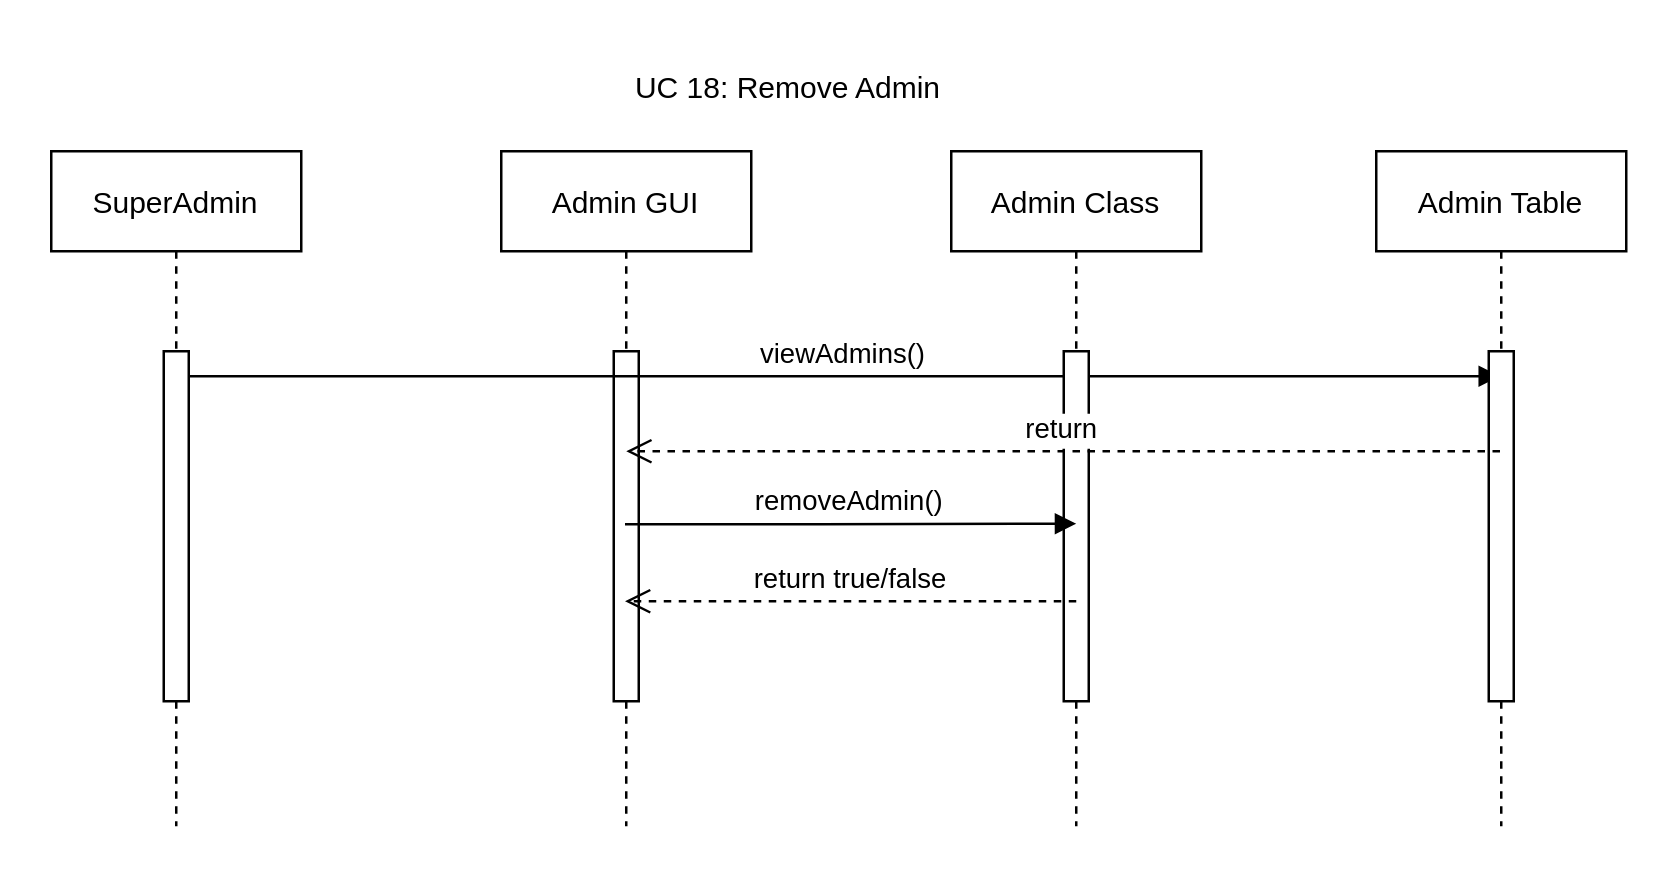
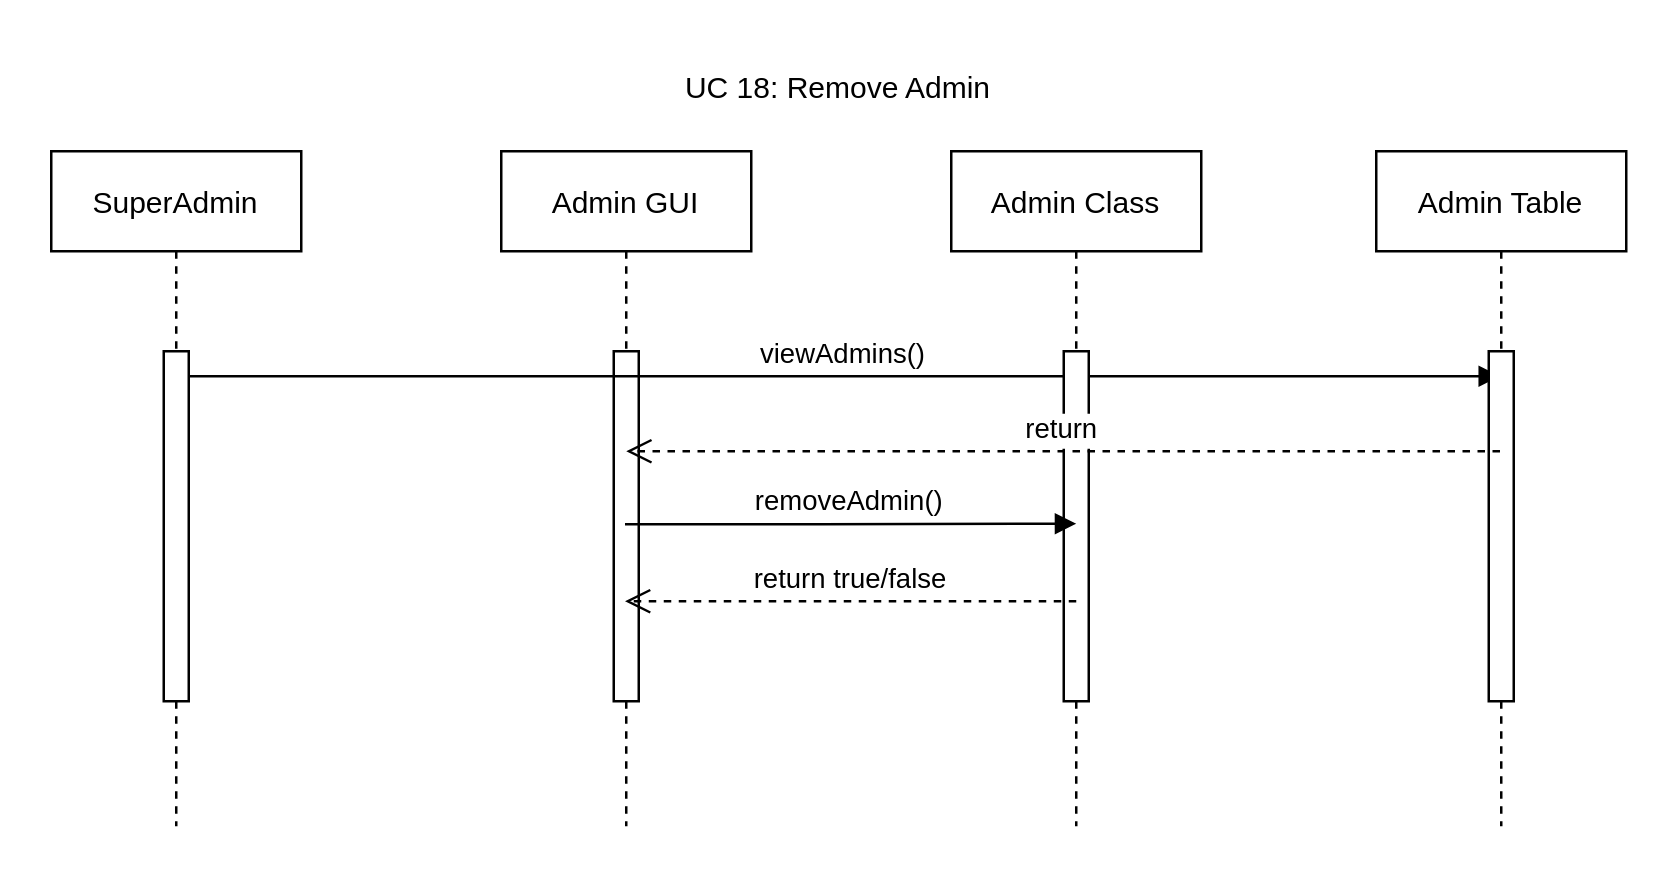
(789, 89) -> (839, 89)
